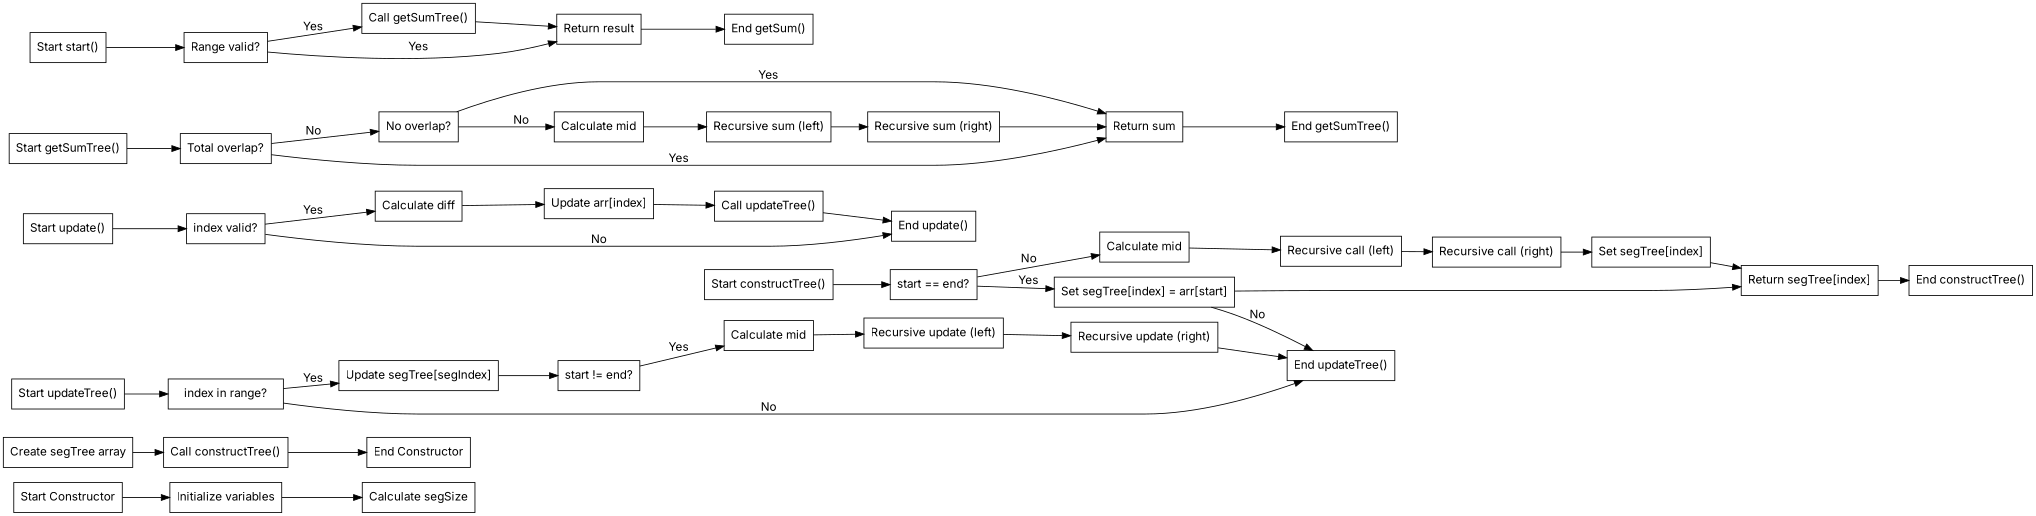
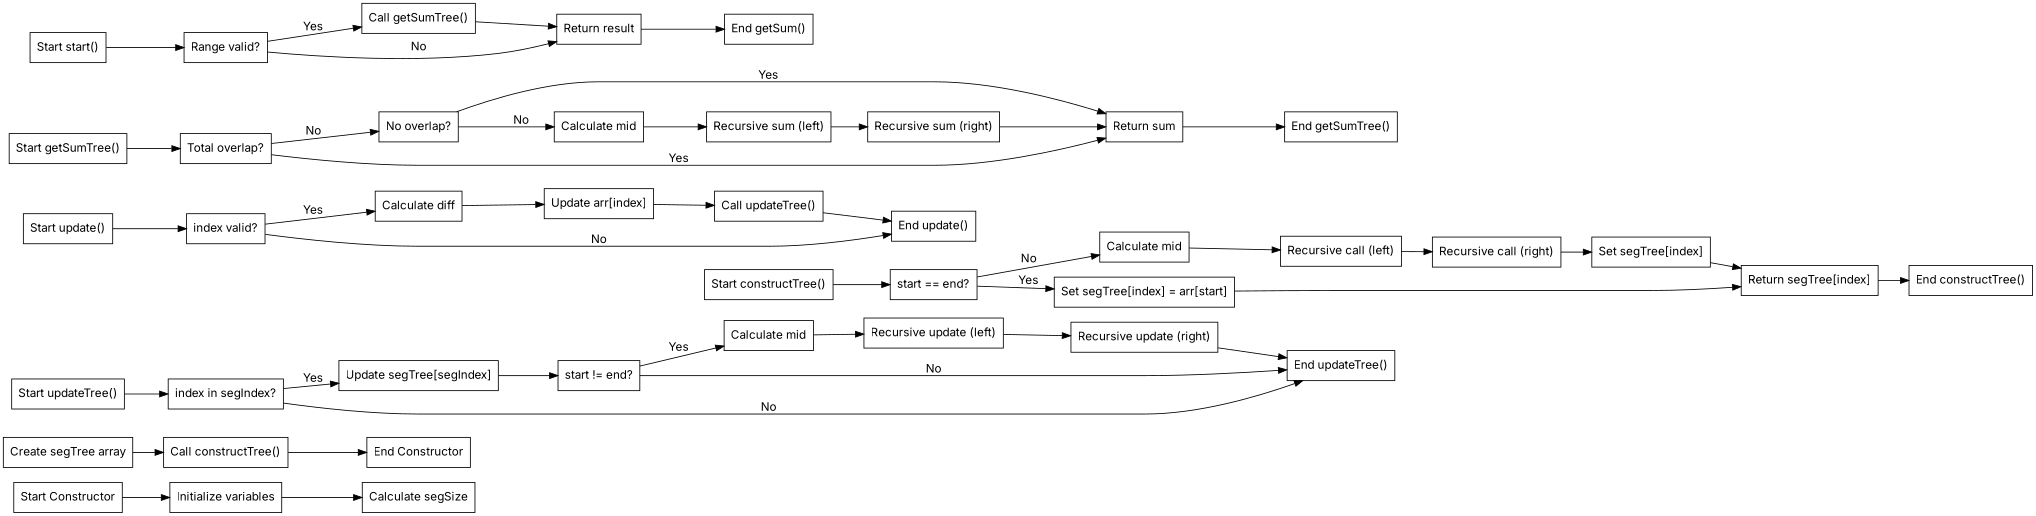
(419, 47) -> (419, 47)
(1259, 325) -> (959, 376)
(226, 394) -> (226, 394)
